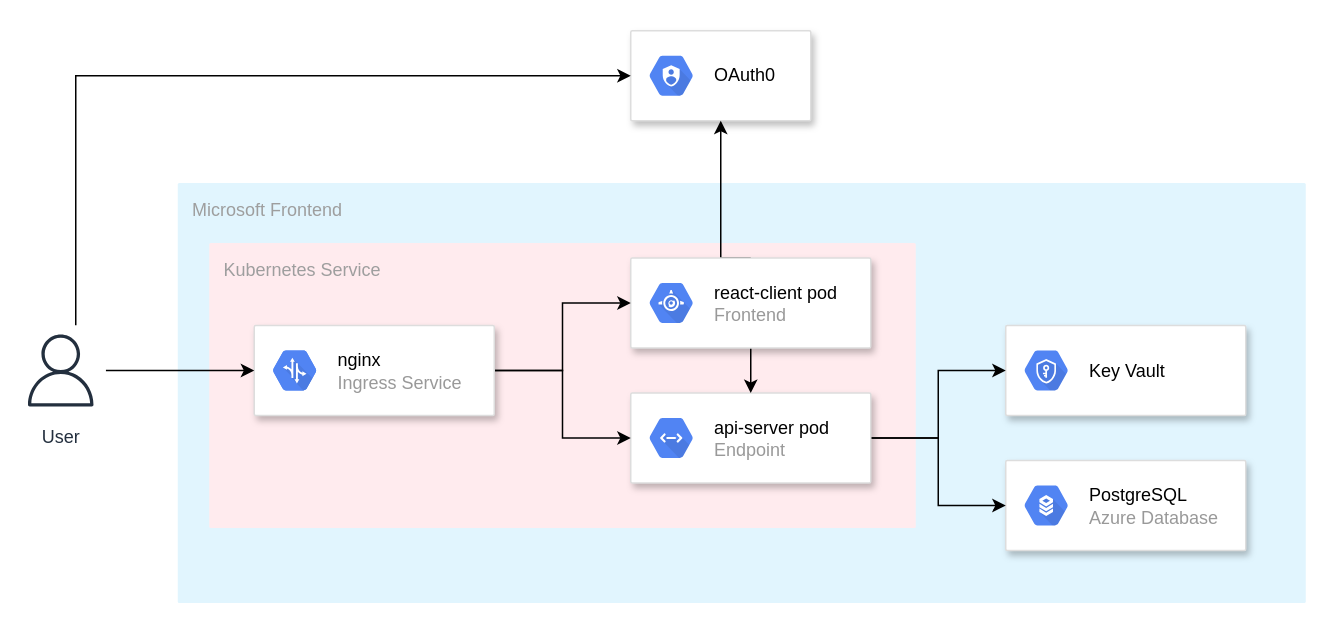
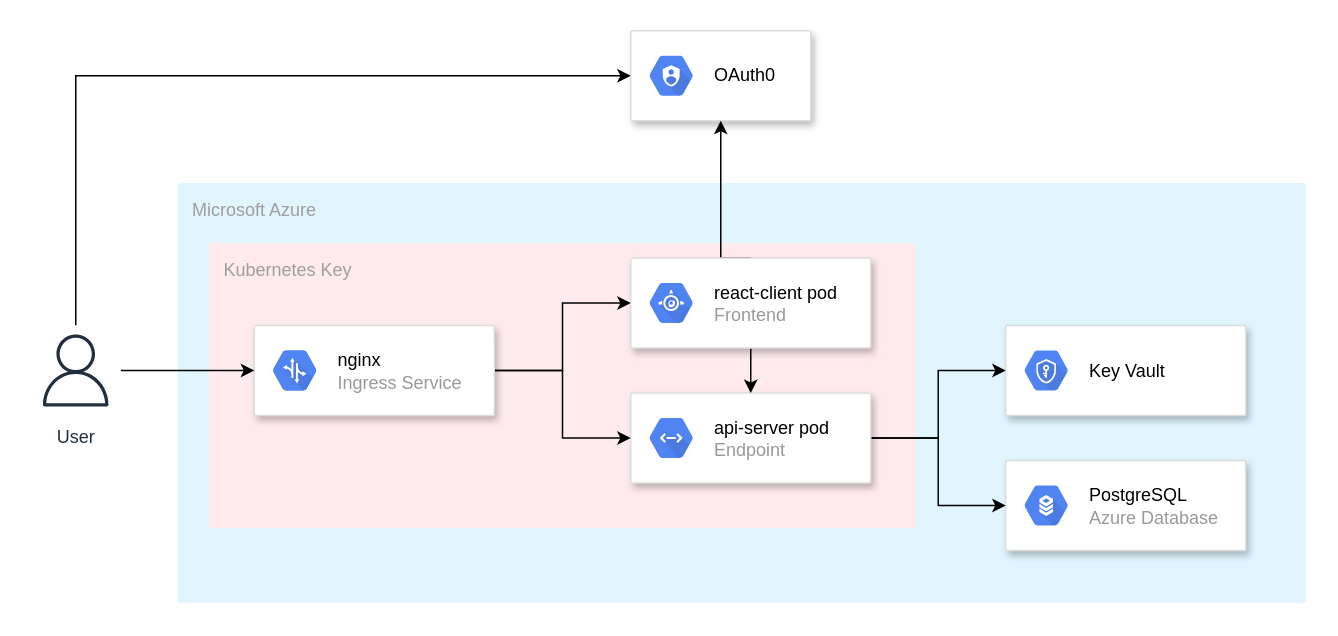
(279, 211) -> (264, 211)
(310, 271) -> (292, 271)
(61, 371) -> (76, 371)
